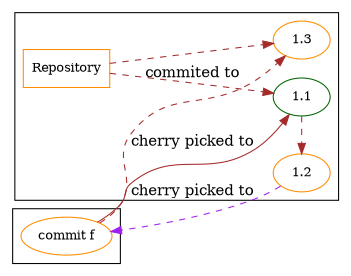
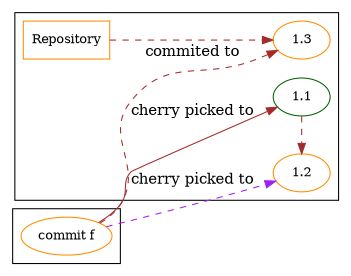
(186, 82) -> none
(203, 215) -> (182, 207)
